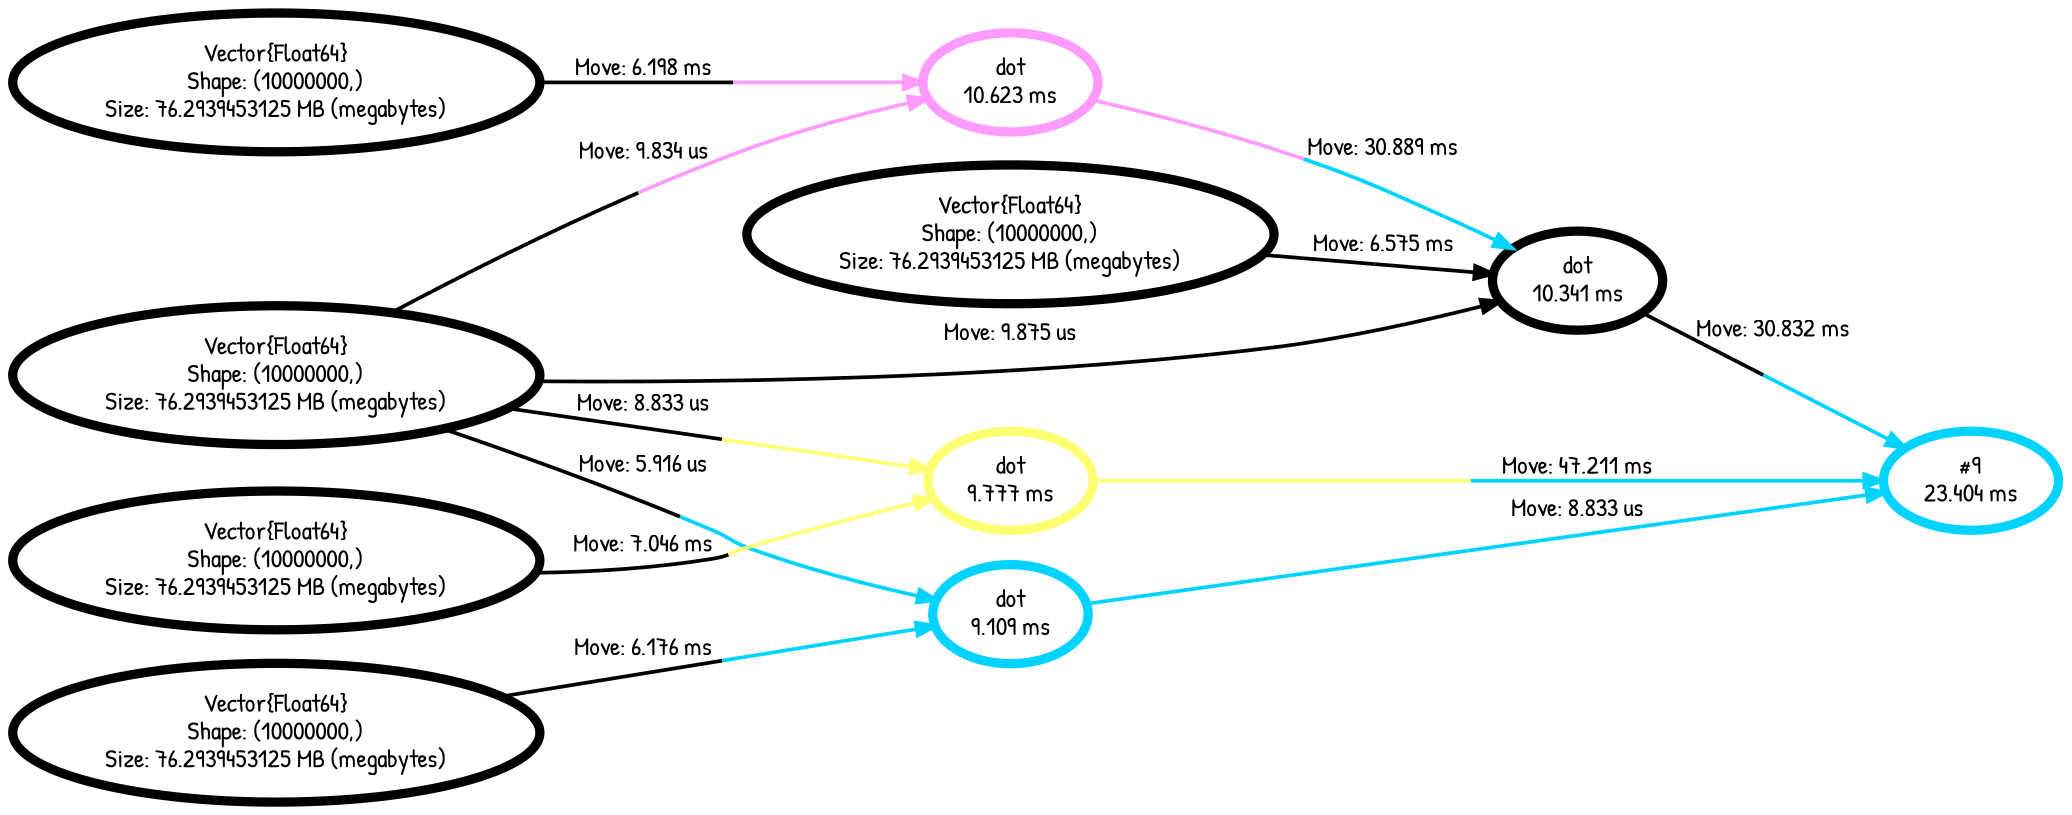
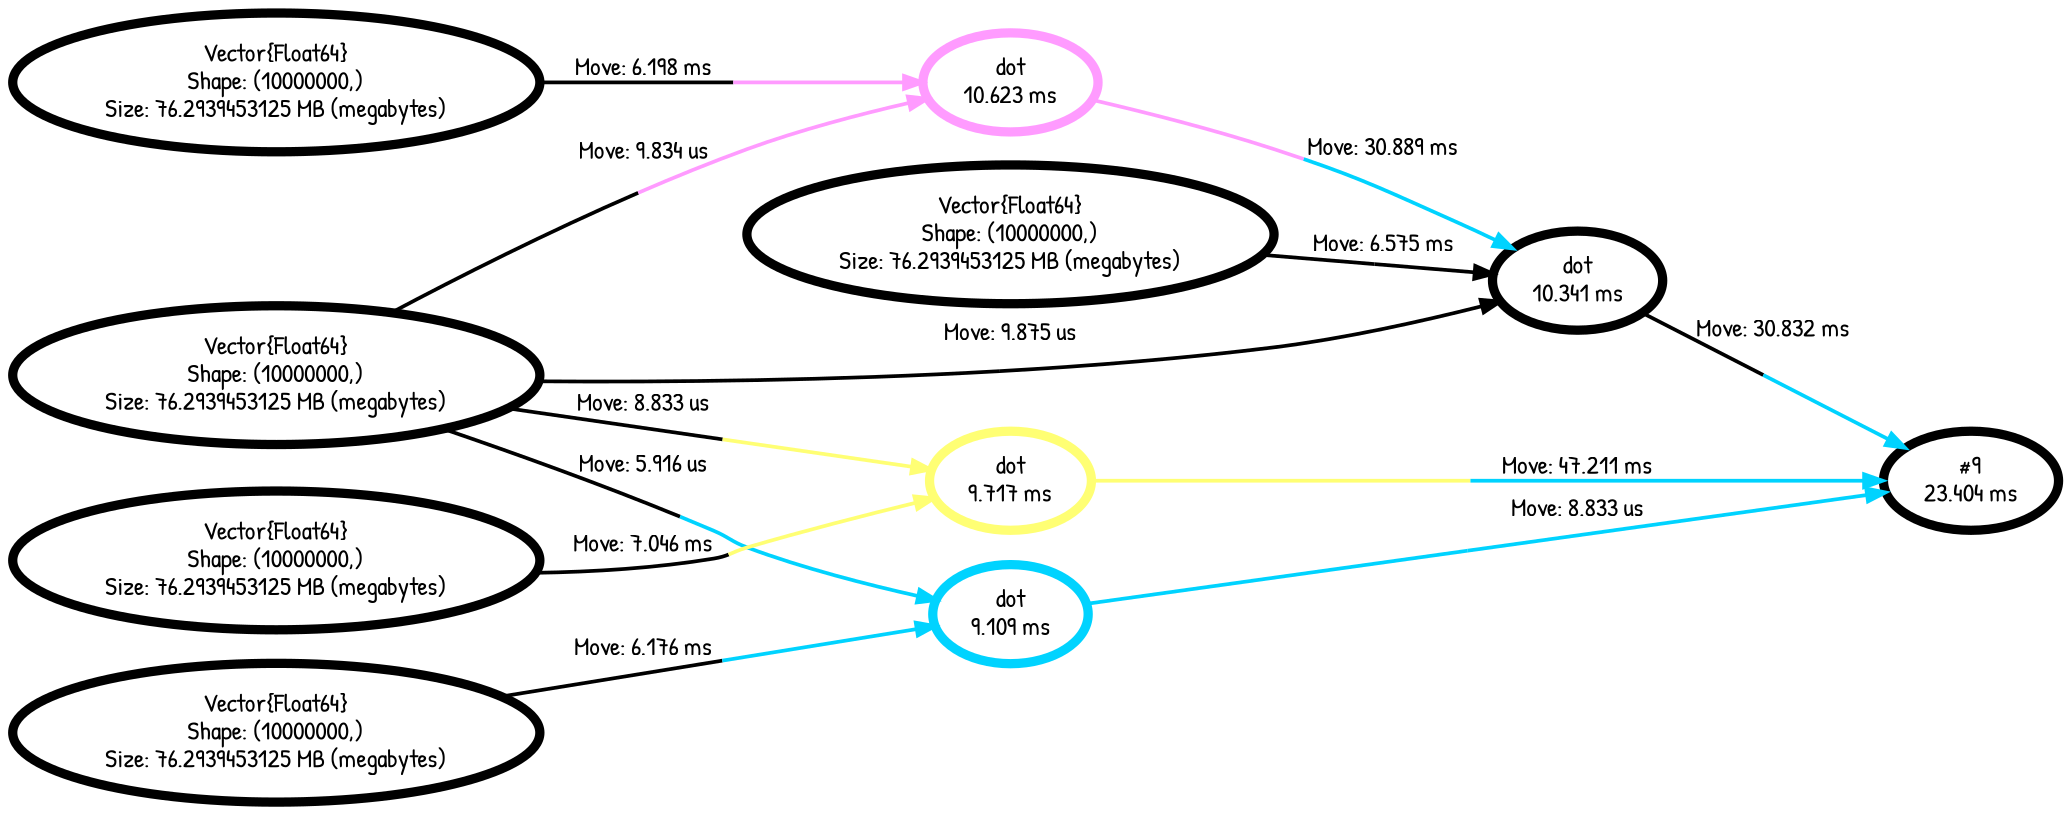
(1010, 481) -> (1010, 481)
(1971, 481) -> (1971, 481)
